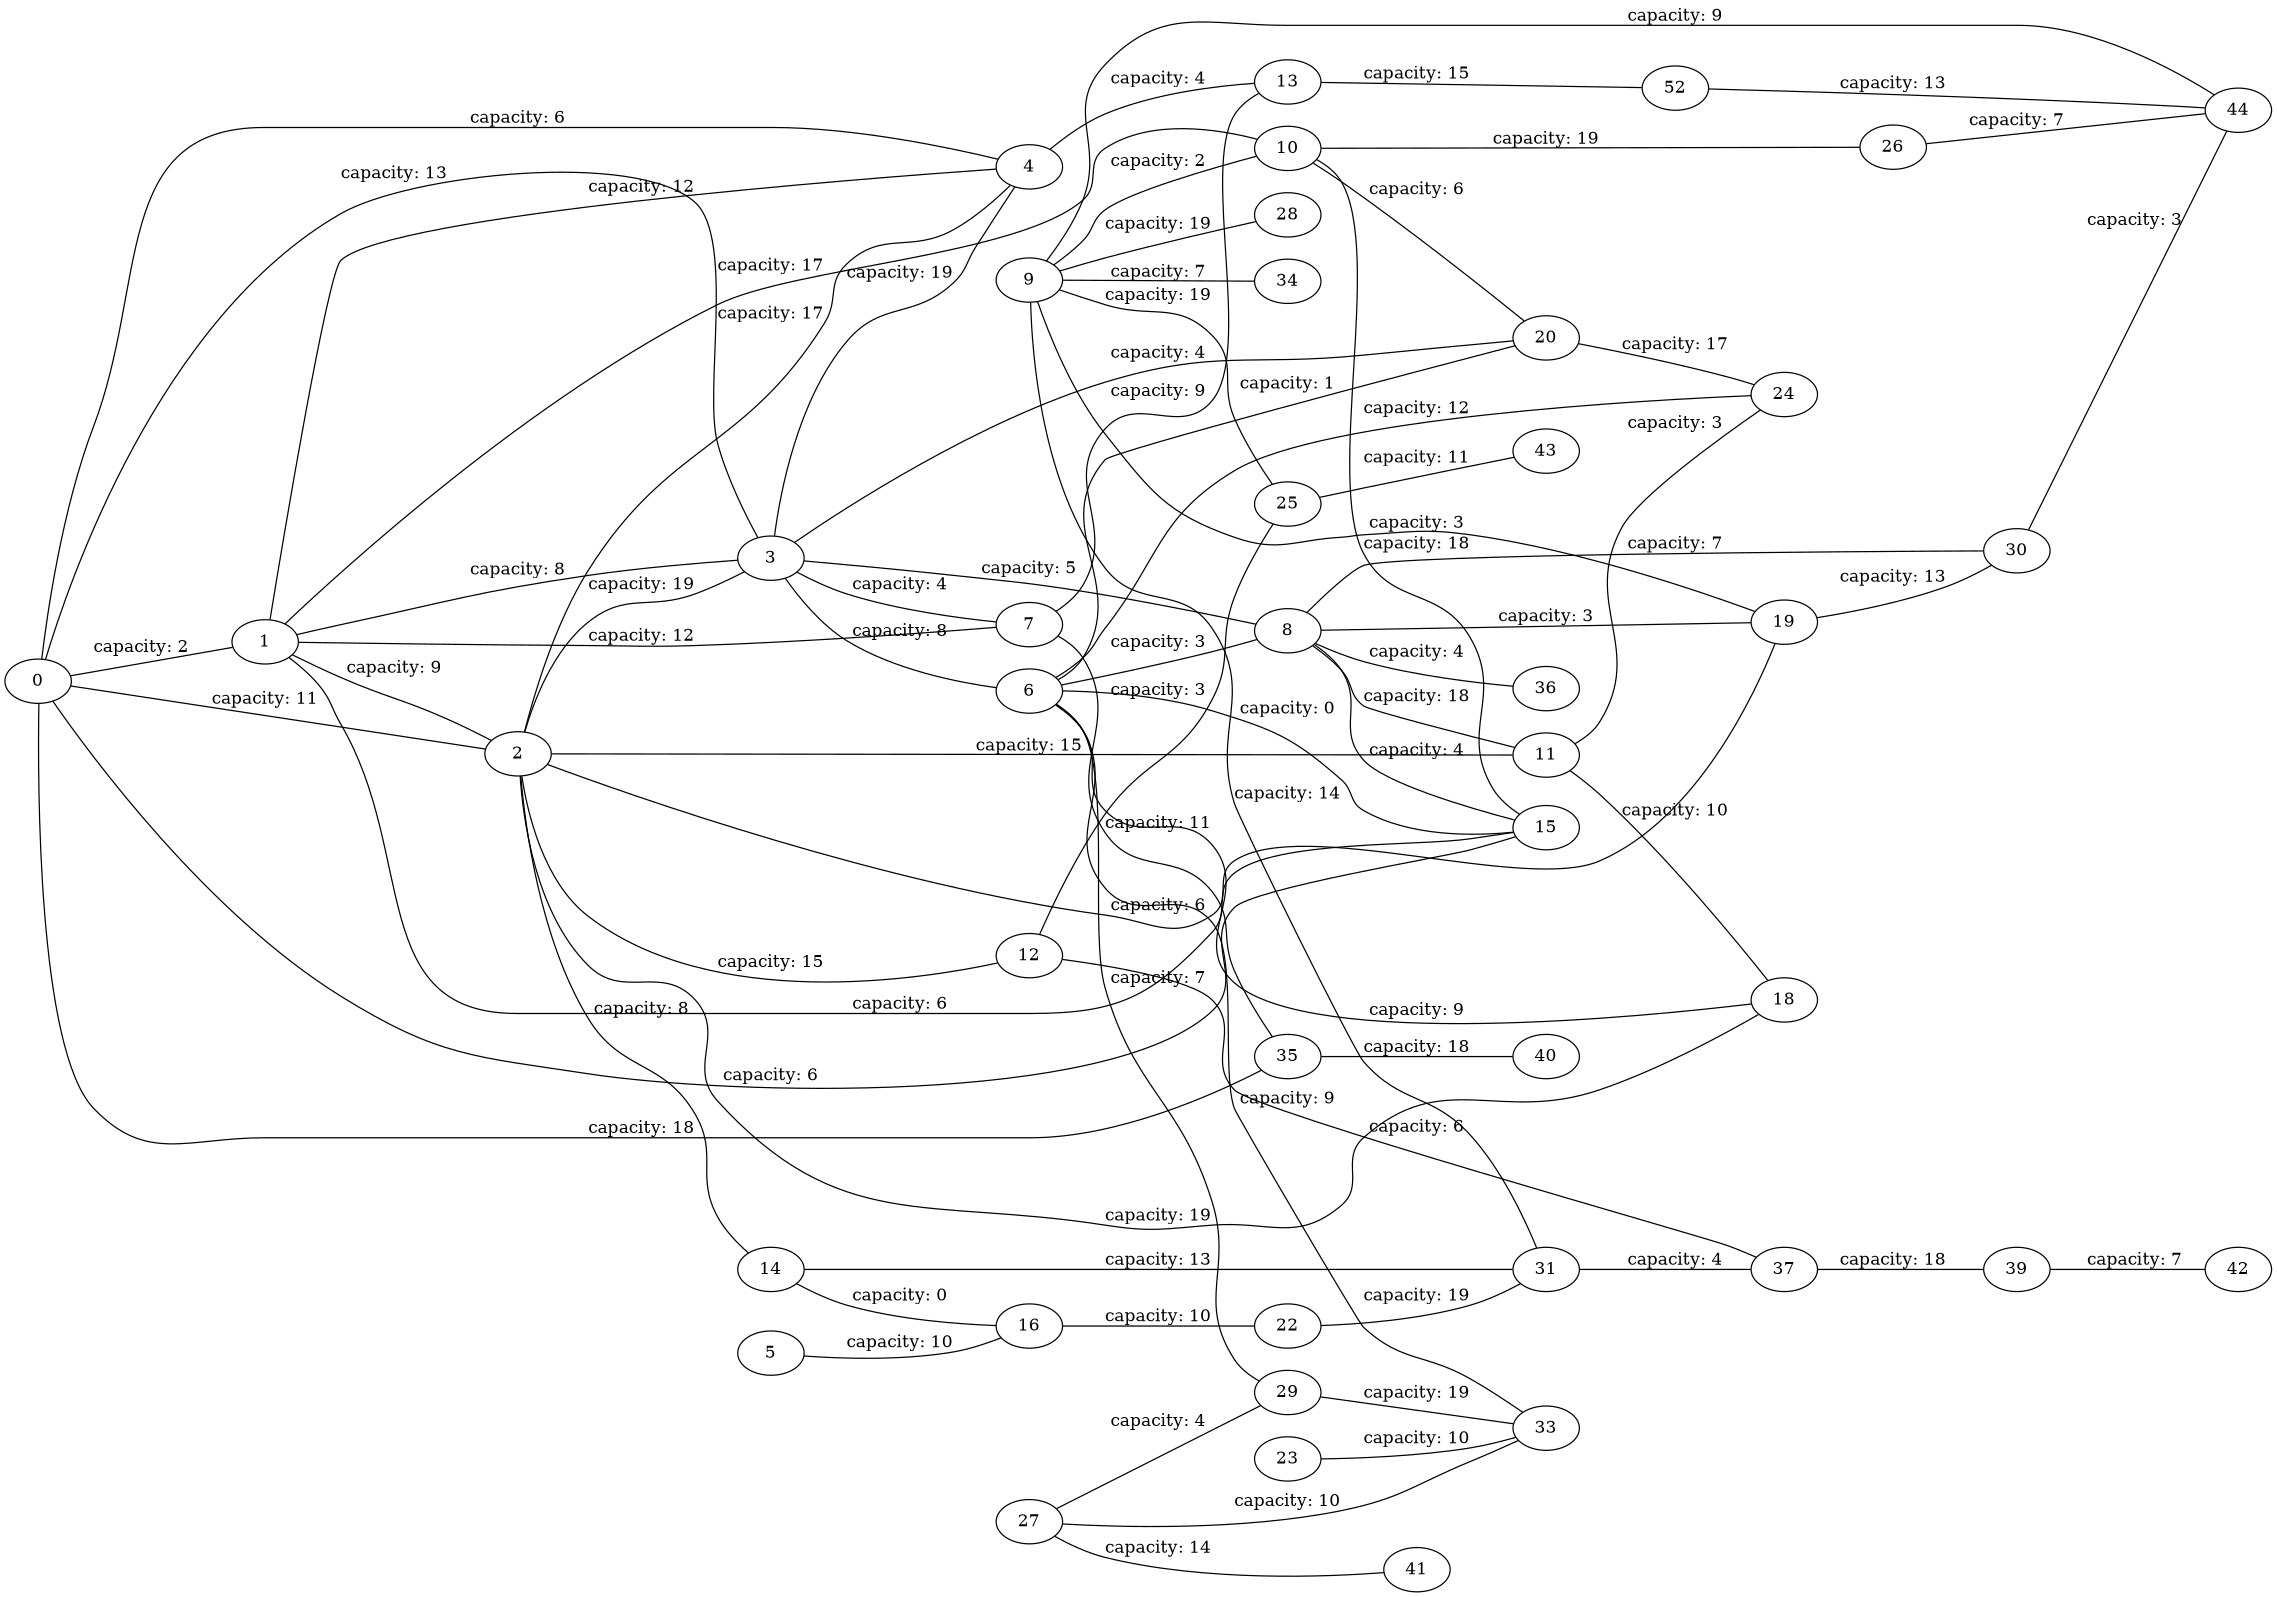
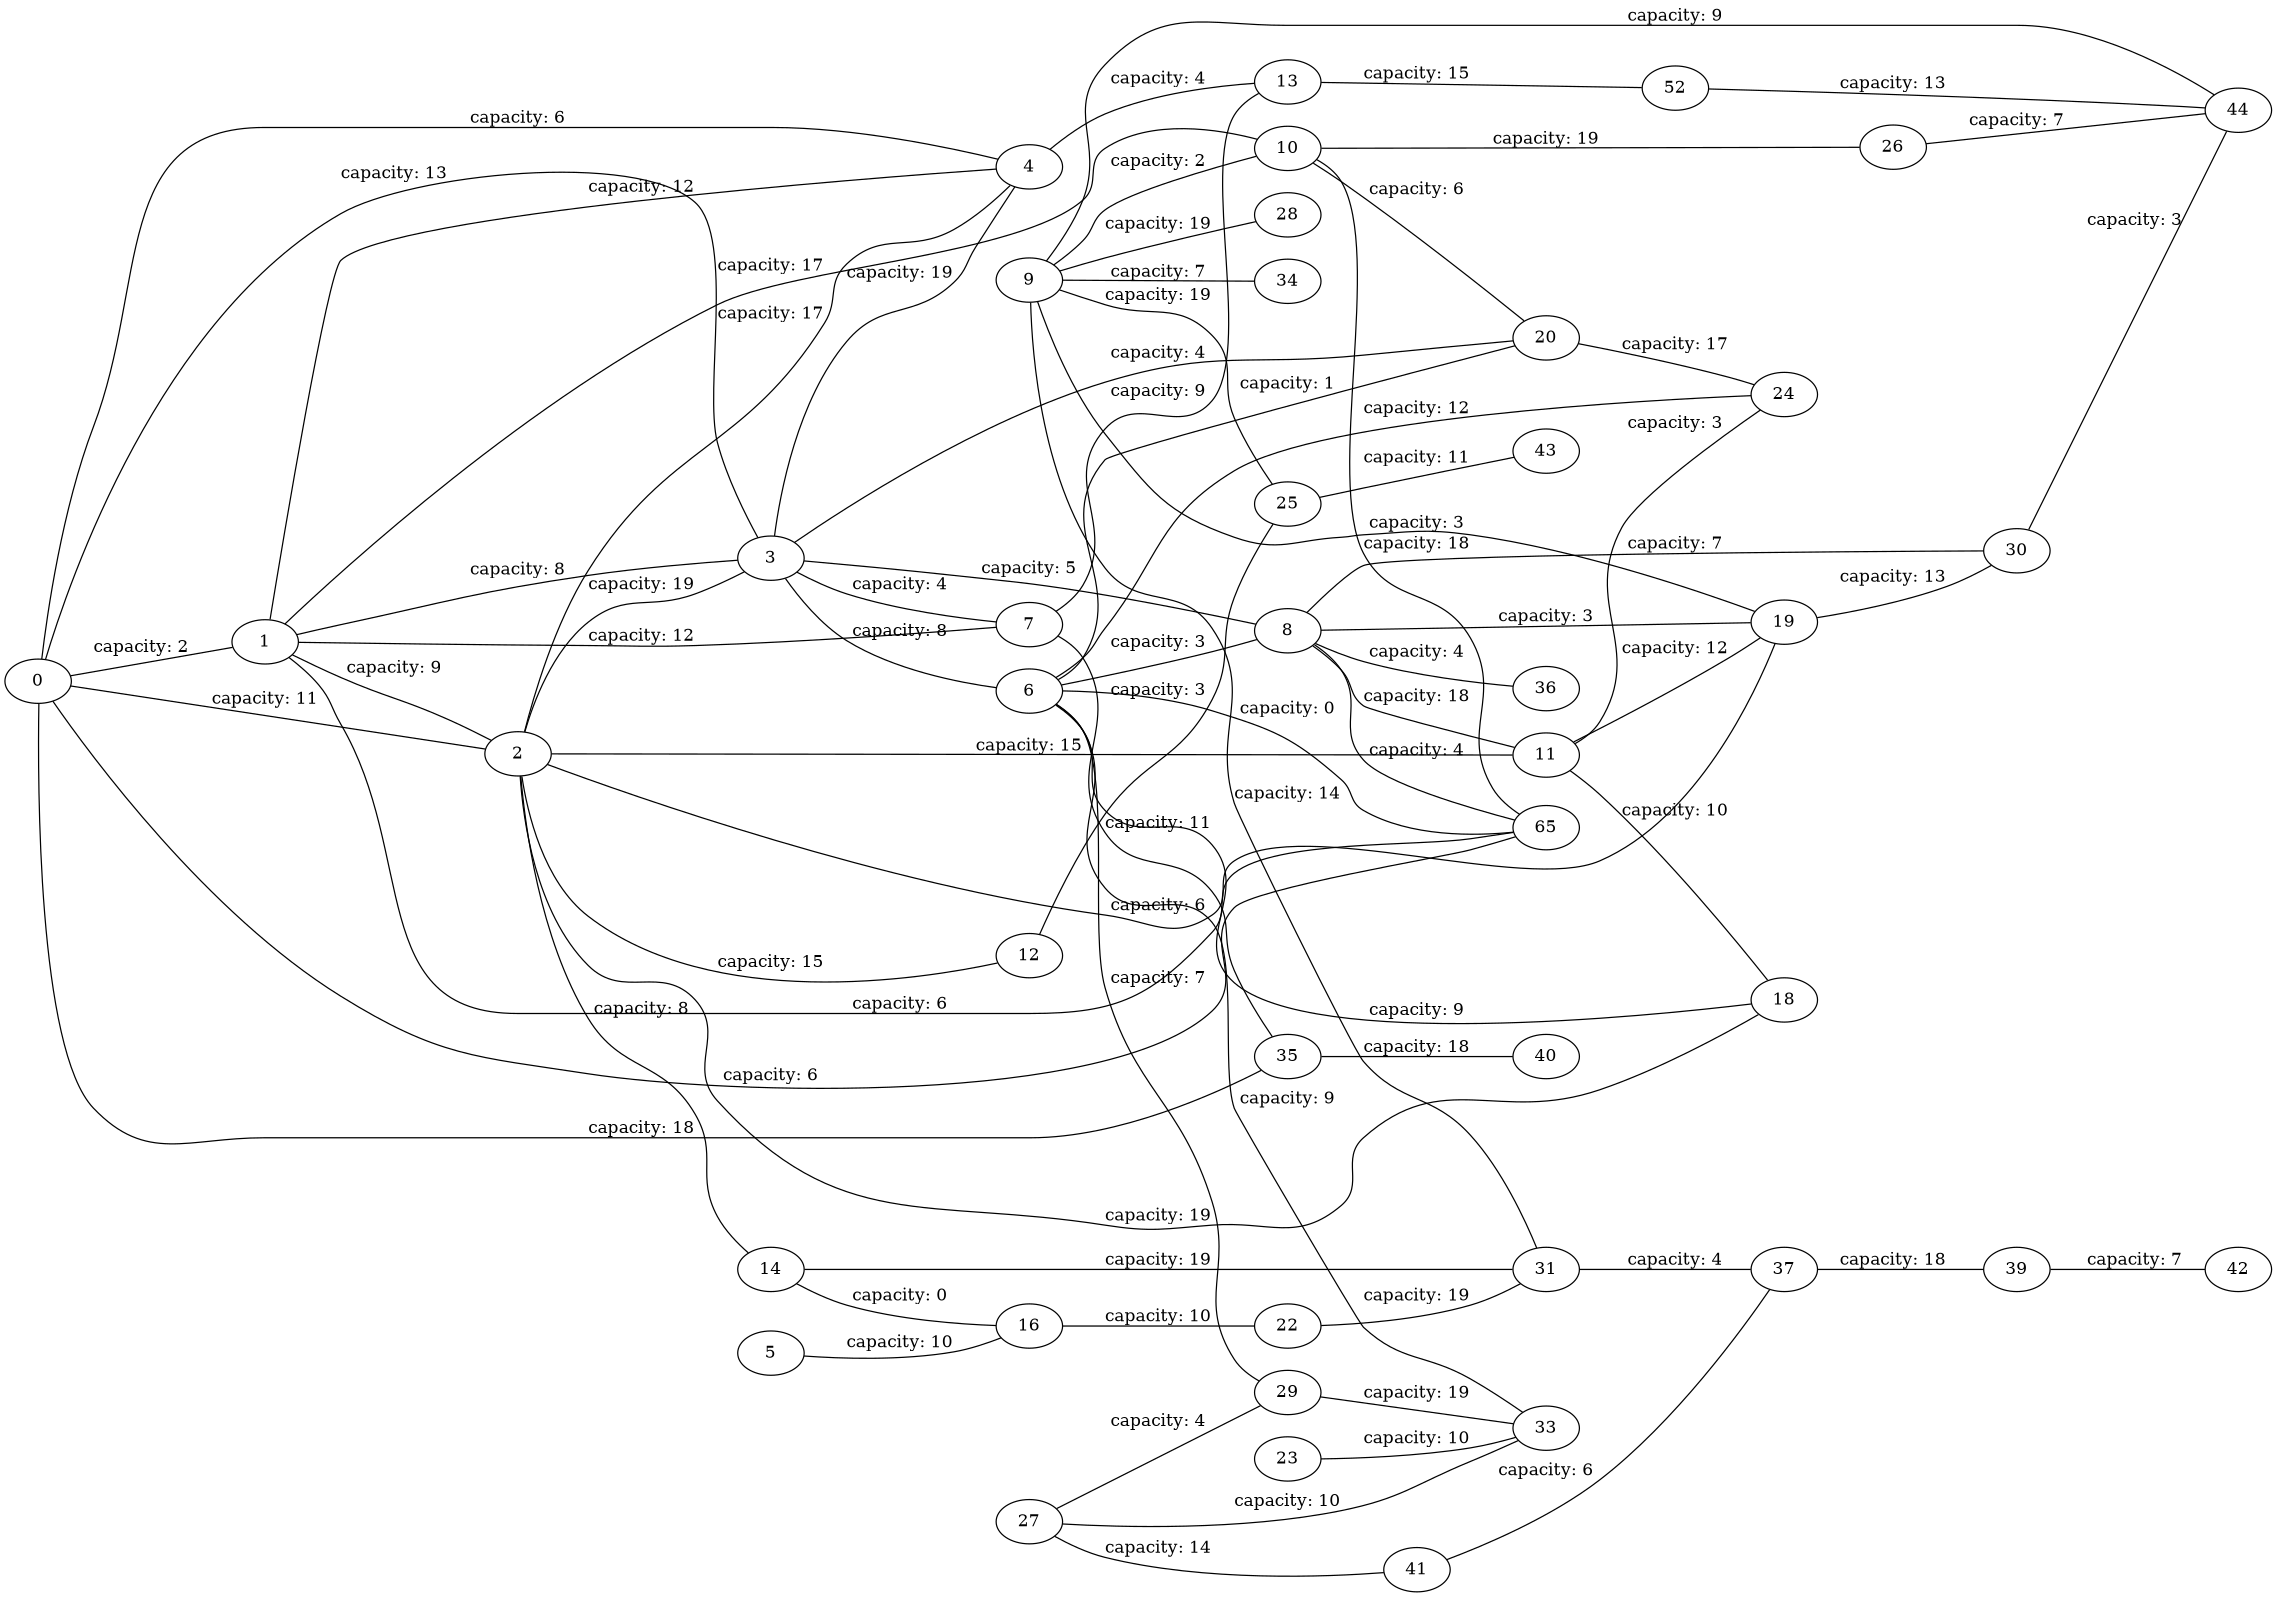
none -> (1668, 692)
(1546, 828) -> (1546, 828)
(1373, 1140) -> (1631, 1453)
(1159, 1260) -> (1159, 1260)
